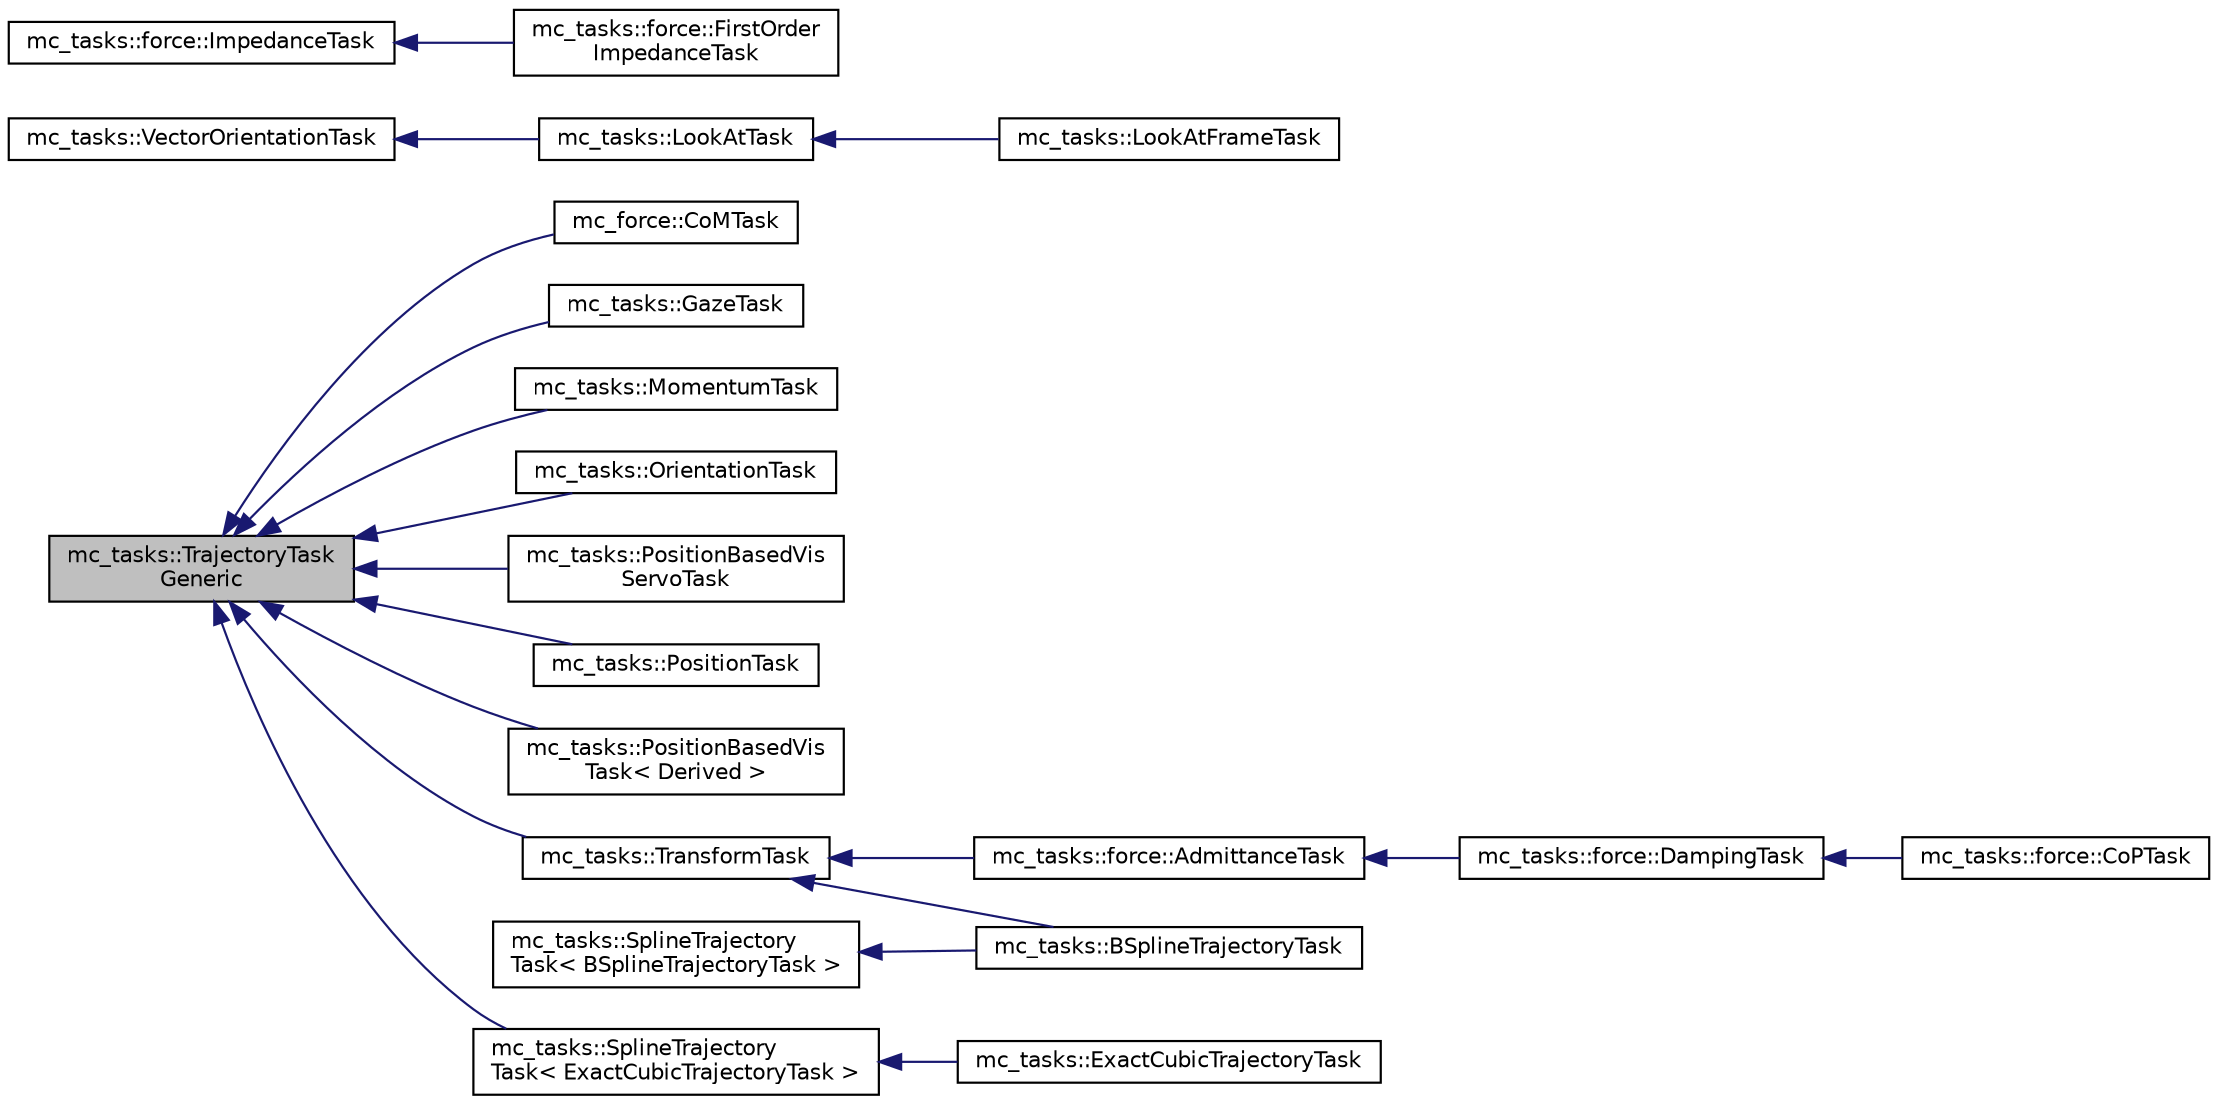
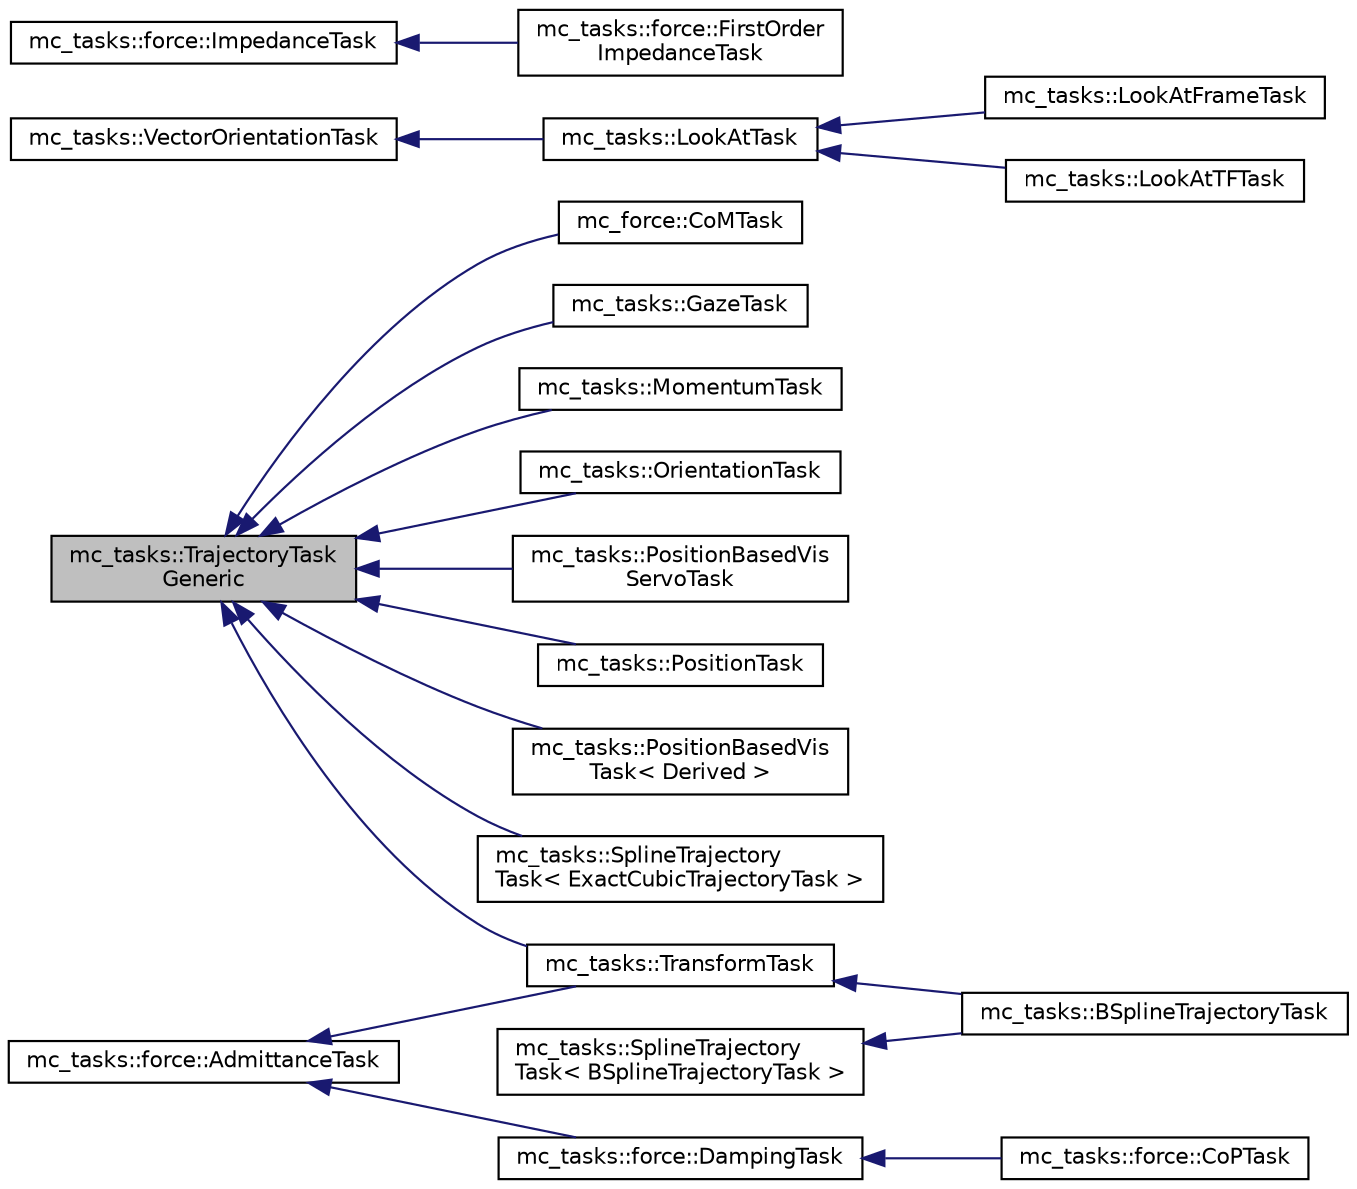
none -> (1155, 181)
(913, 858) -> (453, 1011)
(1169, 1062) -> none
